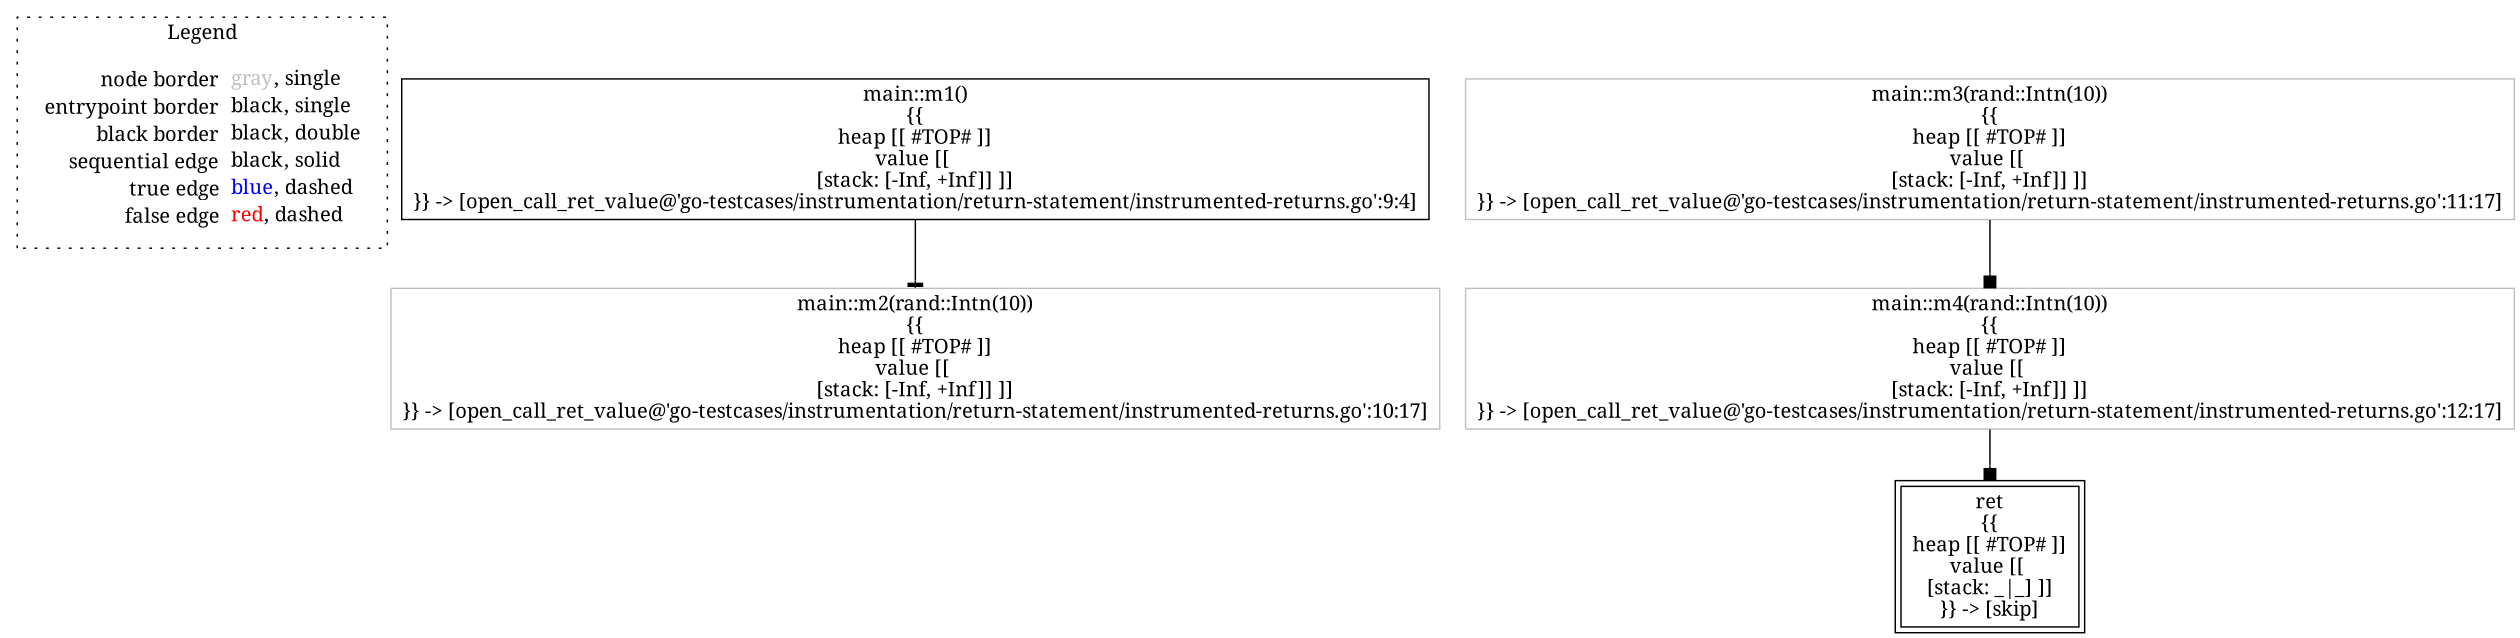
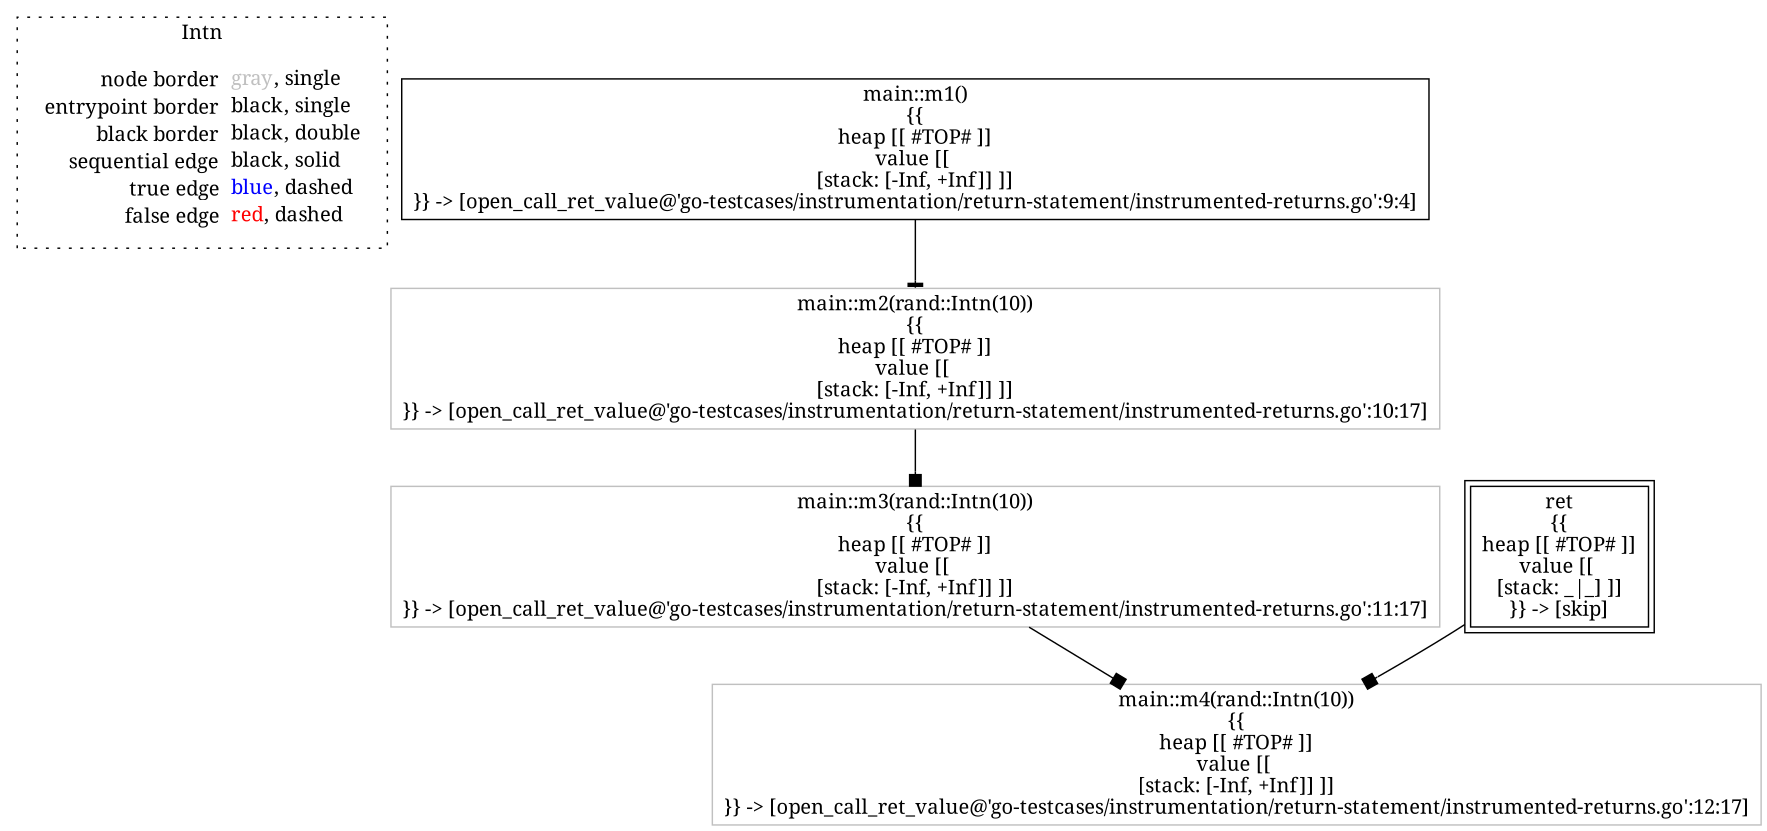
(202, 34) -> (202, 34)
(1990, 447) -> (1422, 651)
none -> (915, 451)
